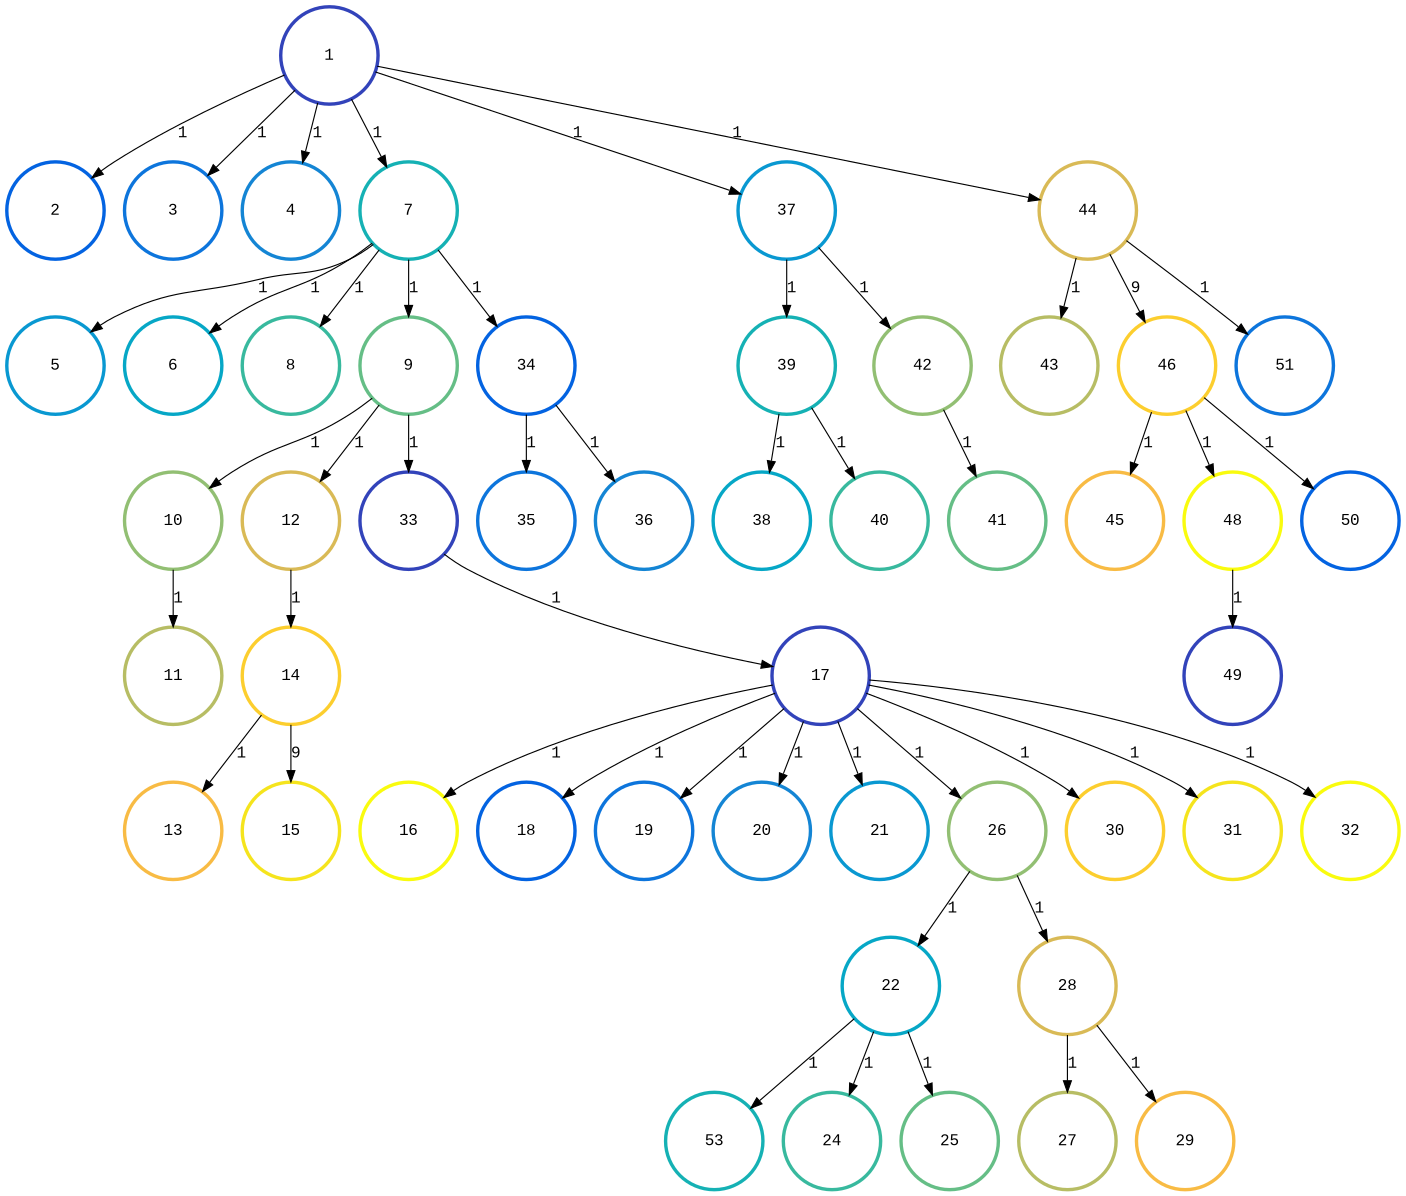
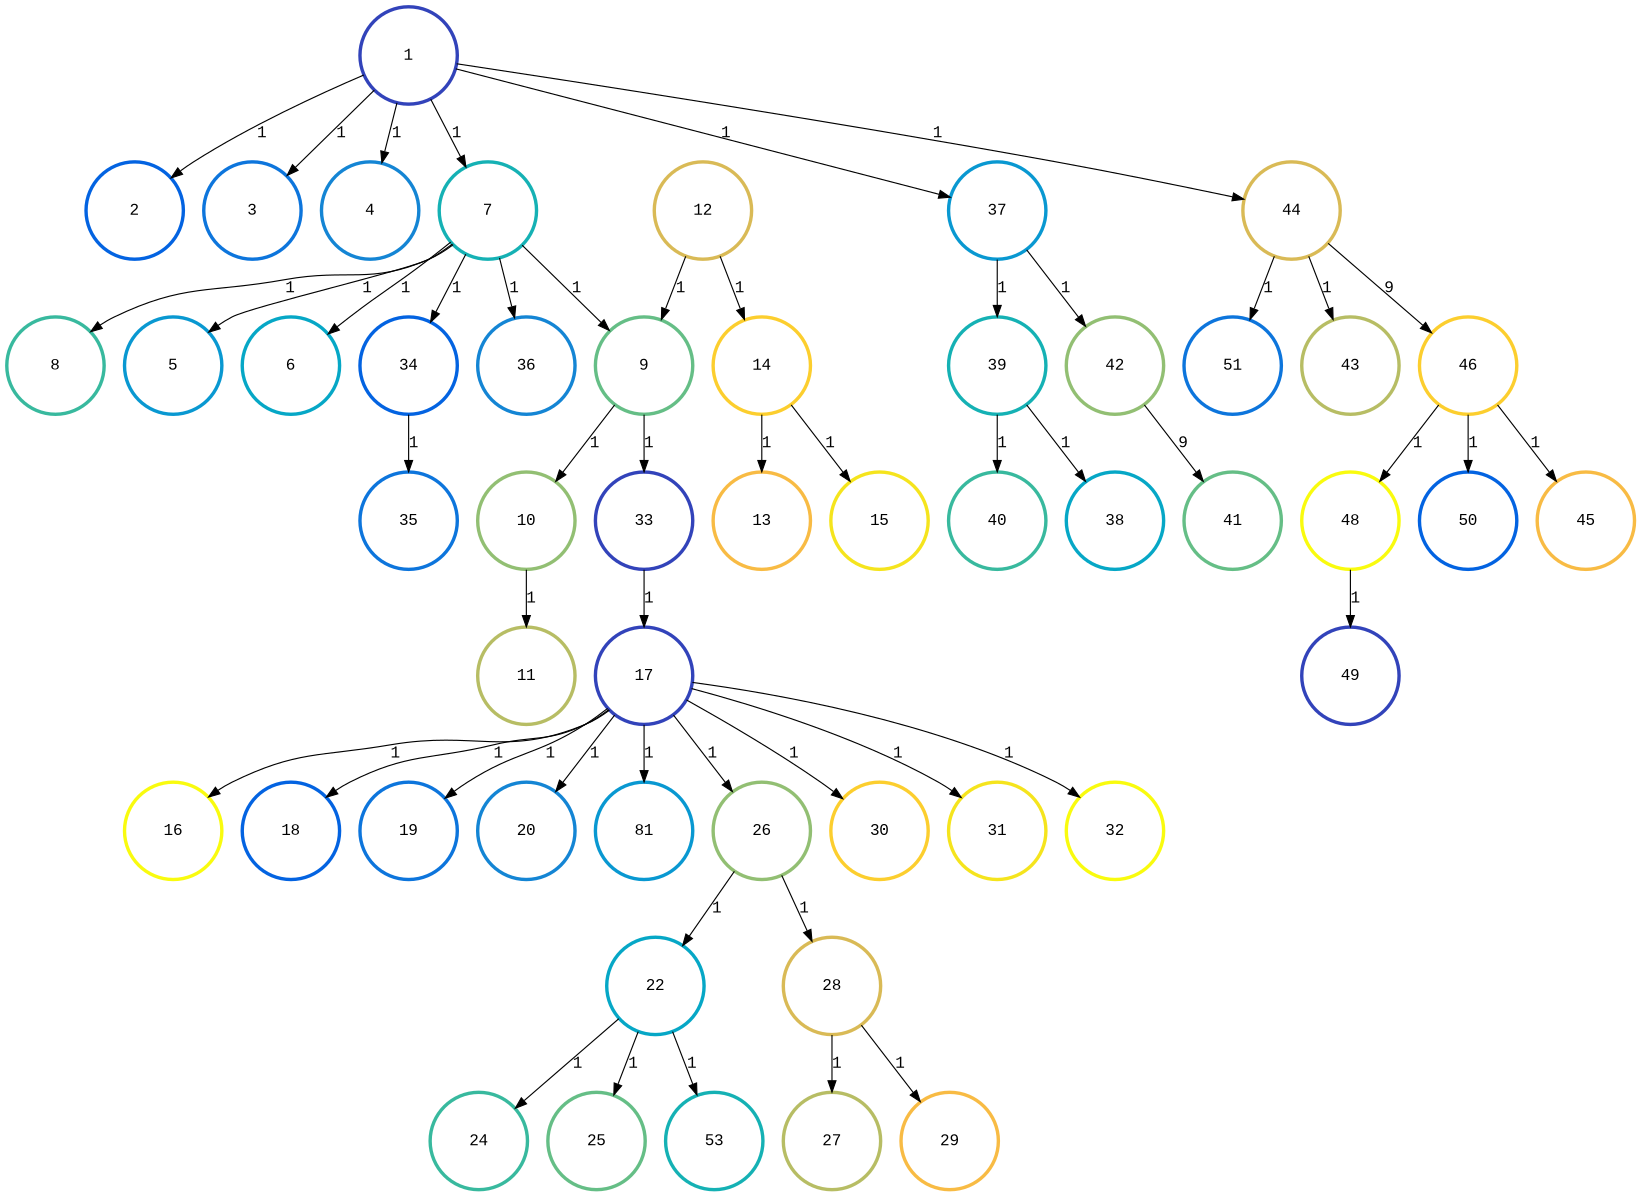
(353, 439) -> (676, 282)
(582, 439) -> (506, 282)
(967, 443) -> (1183, 443)
(296, 753) -> (830, 443)
(880, 831) -> (644, 831)
